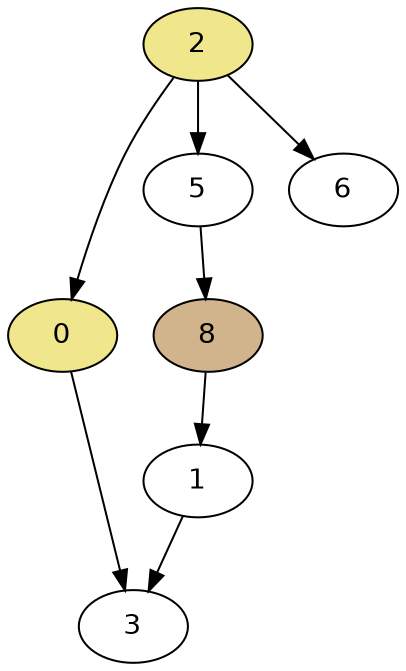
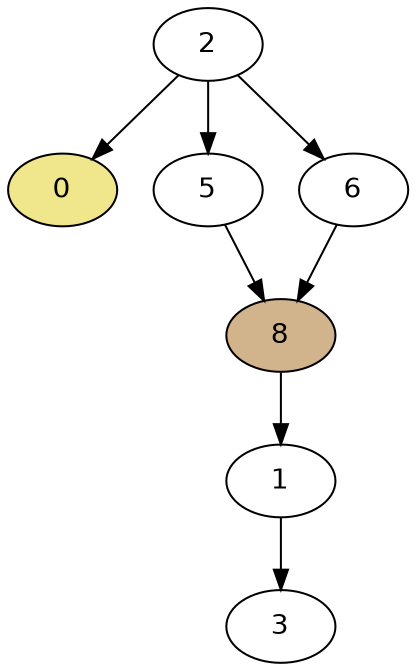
(198, 44) -> (208, 44)
none -> (322, 254)
(96, 471) -> none
